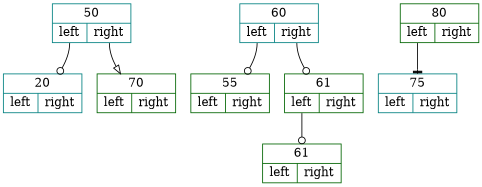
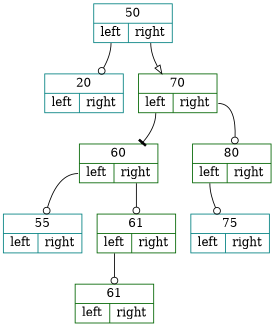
(279, 23) -> (119, 163)
(418, 56) -> (211, 196)
(230, 93) -> (43, 233)
none -> (233, 116)
none -> (152, 128)
